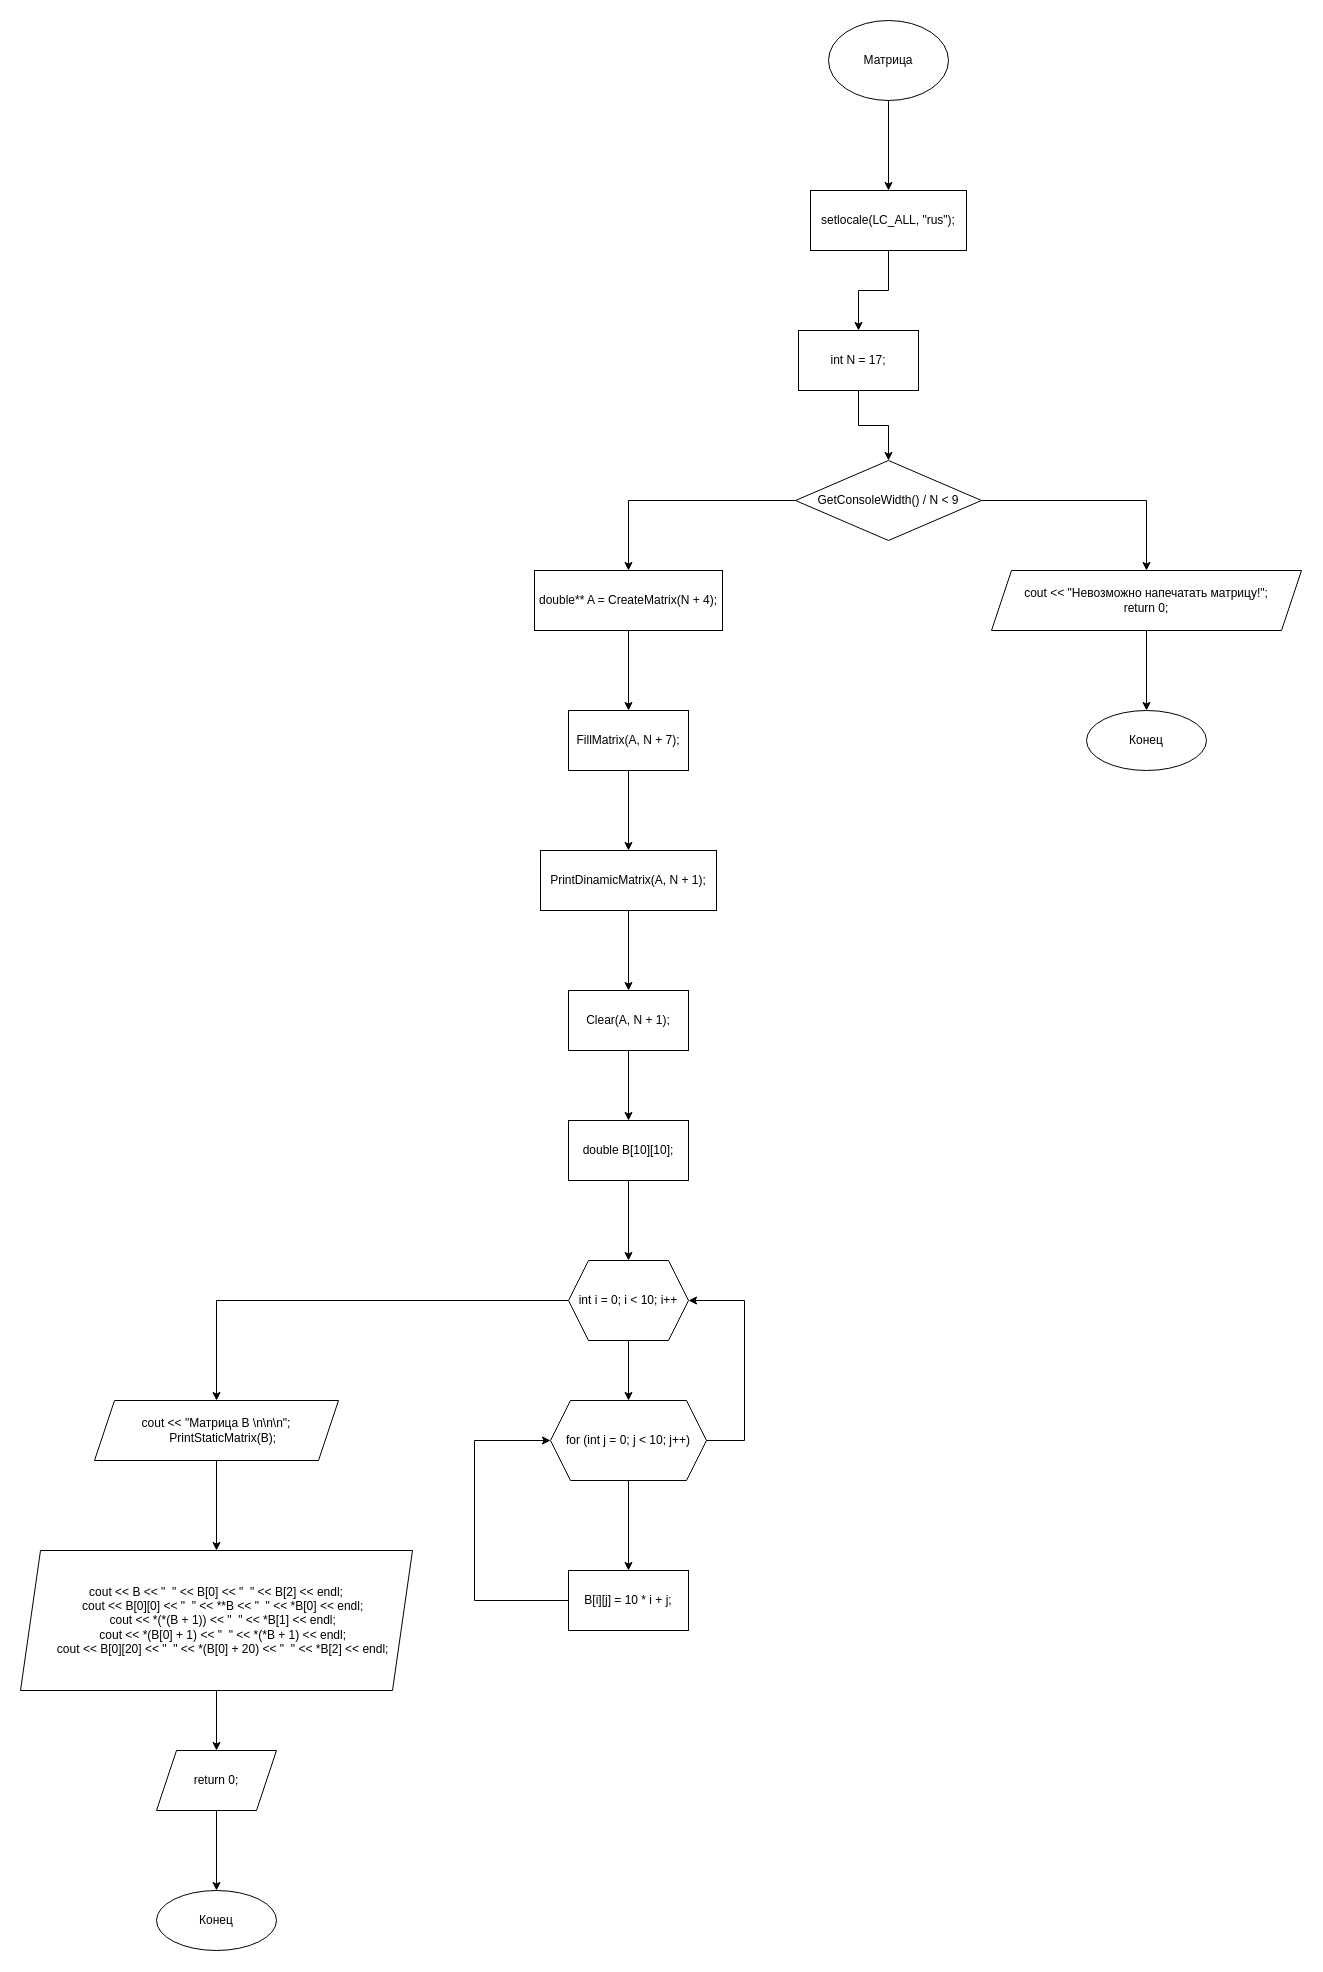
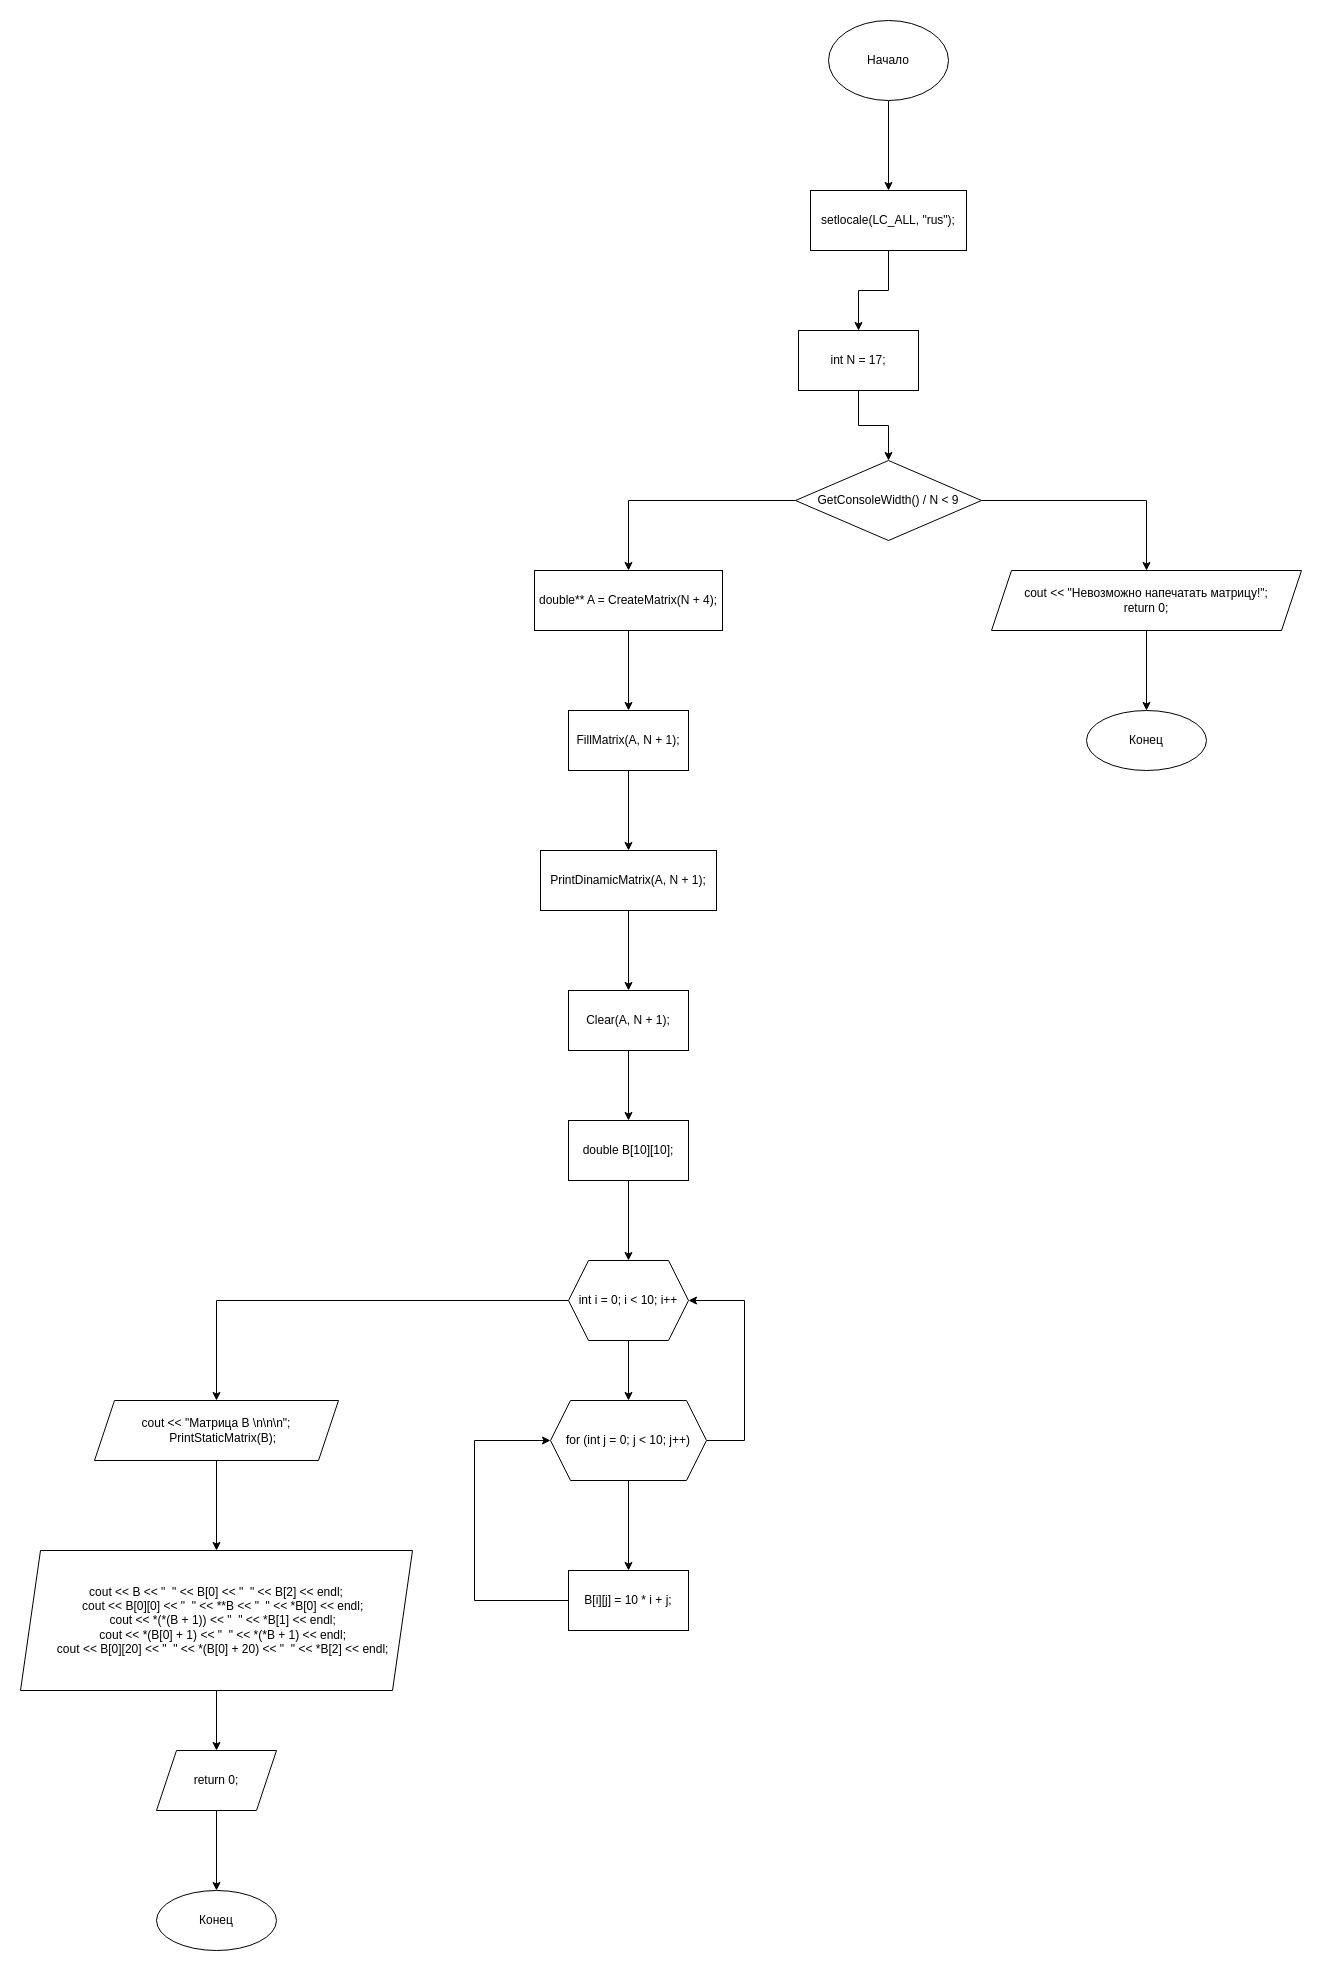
(889, 61) -> (889, 61)
(629, 741) -> (629, 741)
